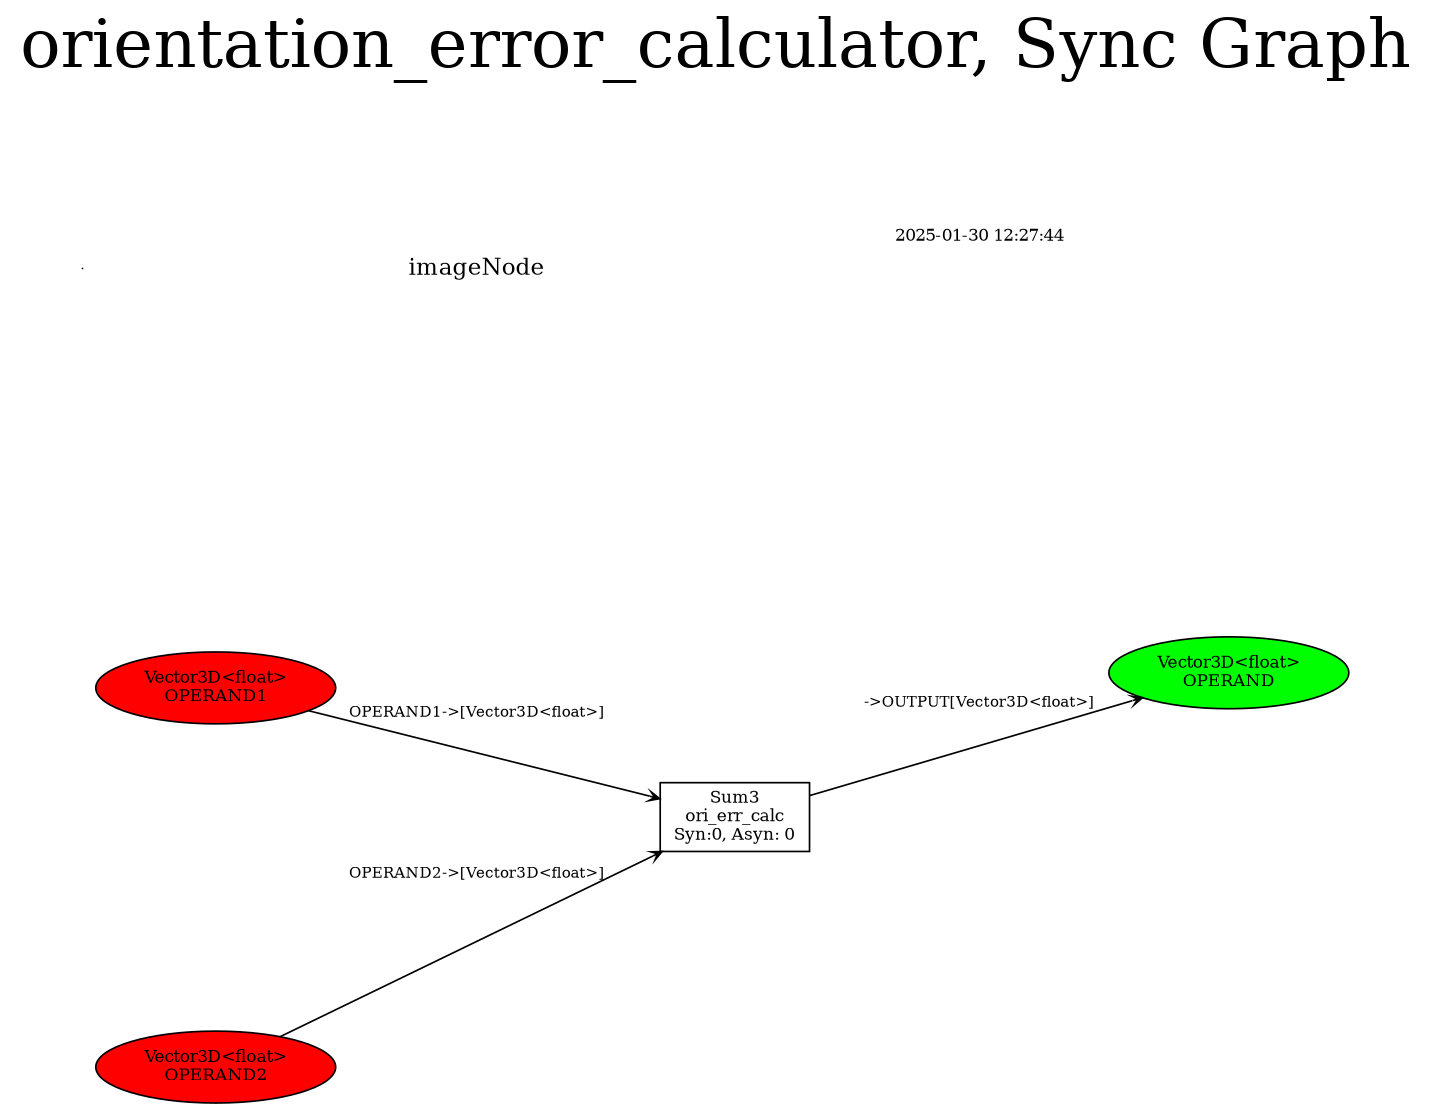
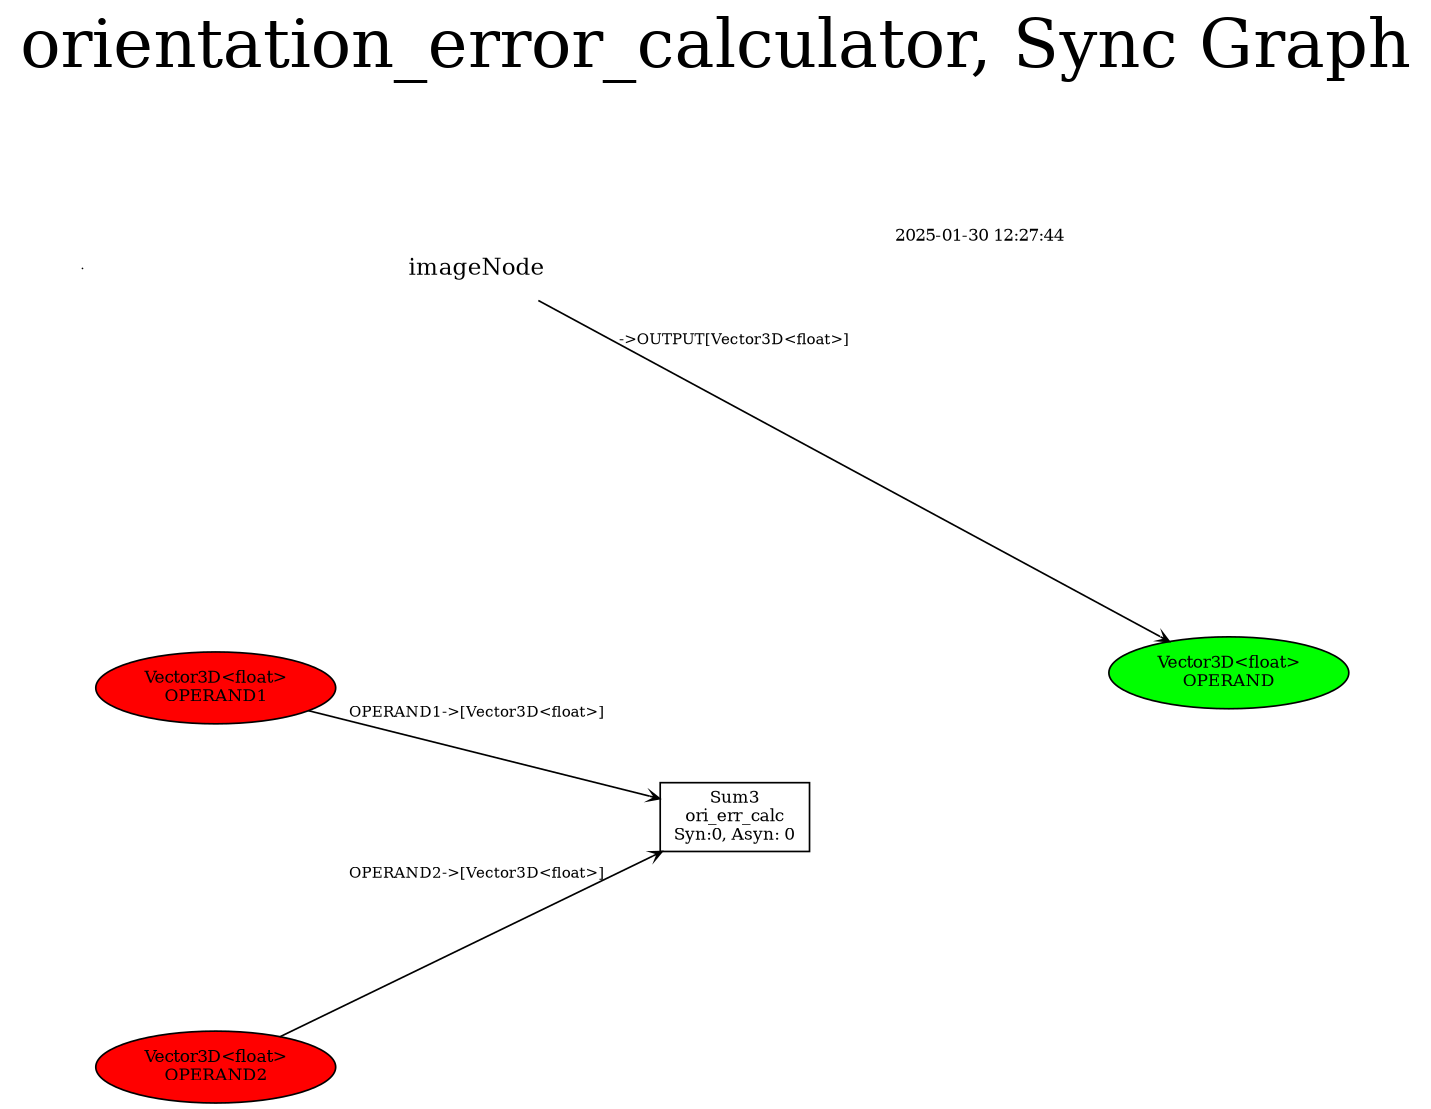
(971, 748) -> (849, 469)
